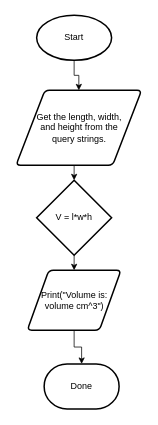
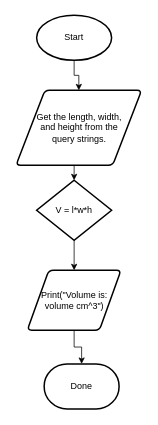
(74, 218) -> (74, 210)
